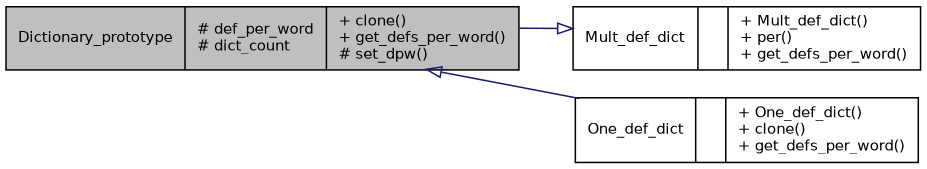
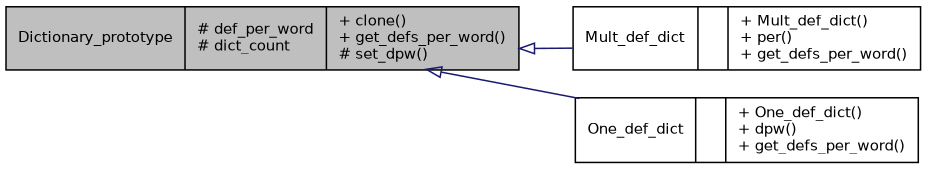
(538, 28) -> (554, 48)
(772, 129) -> (768, 129)
